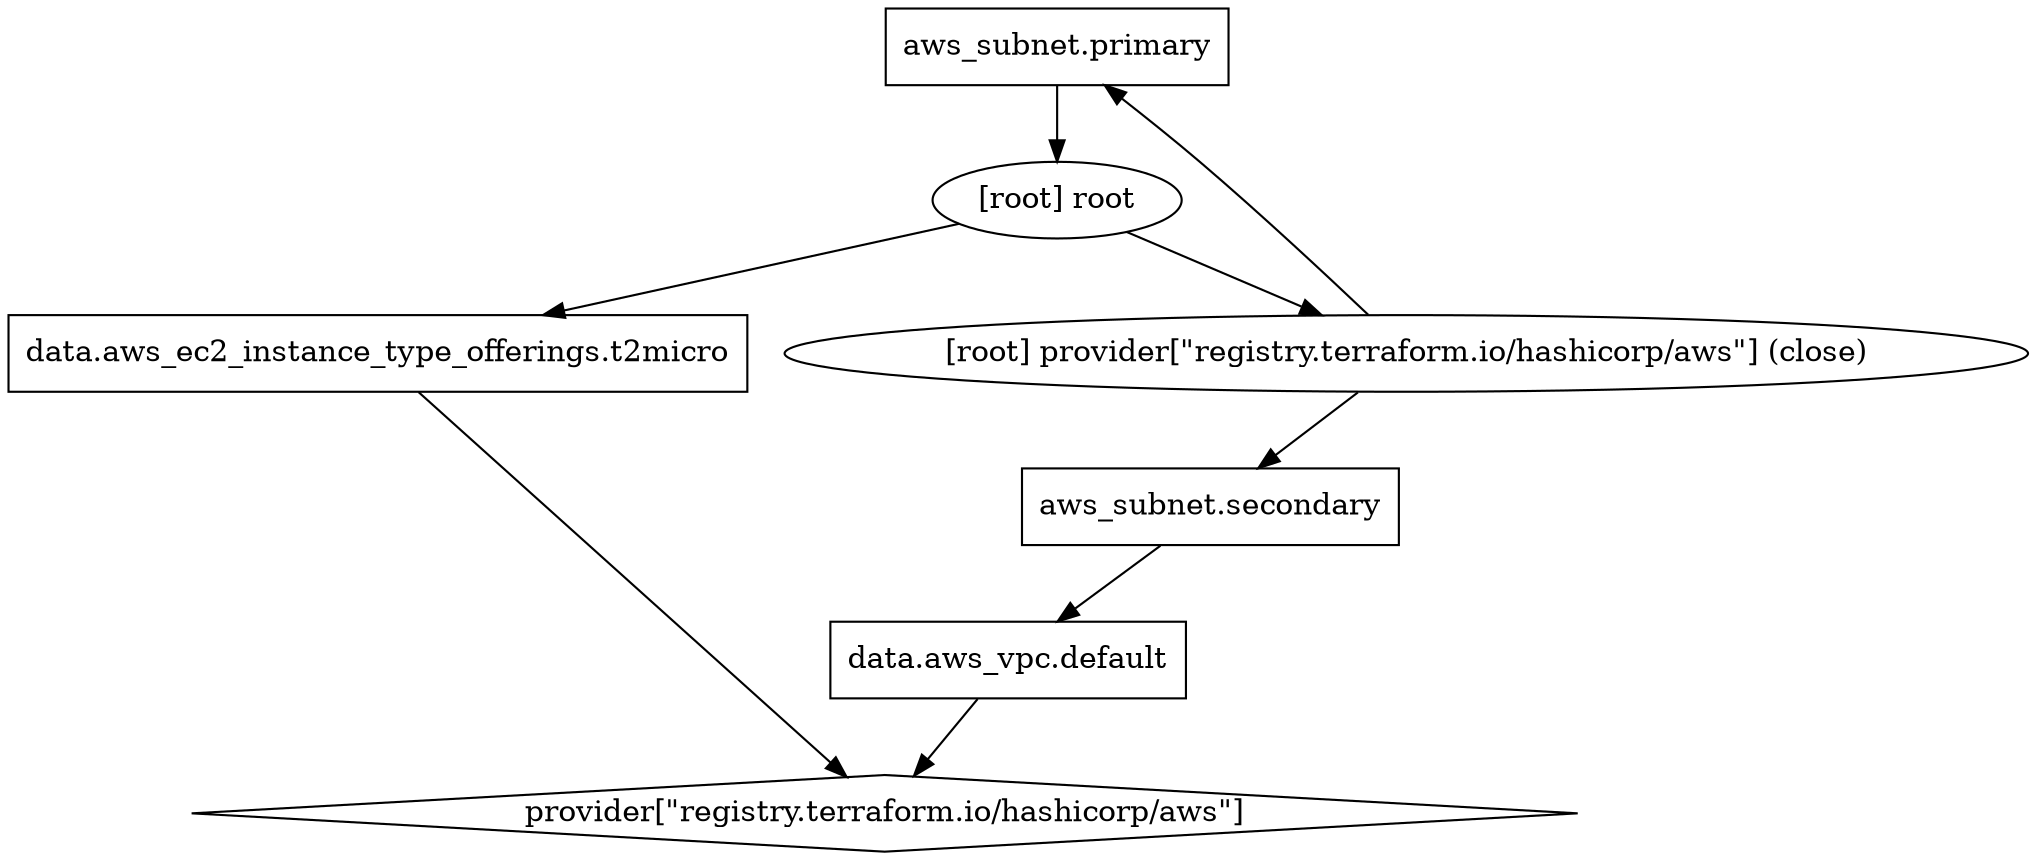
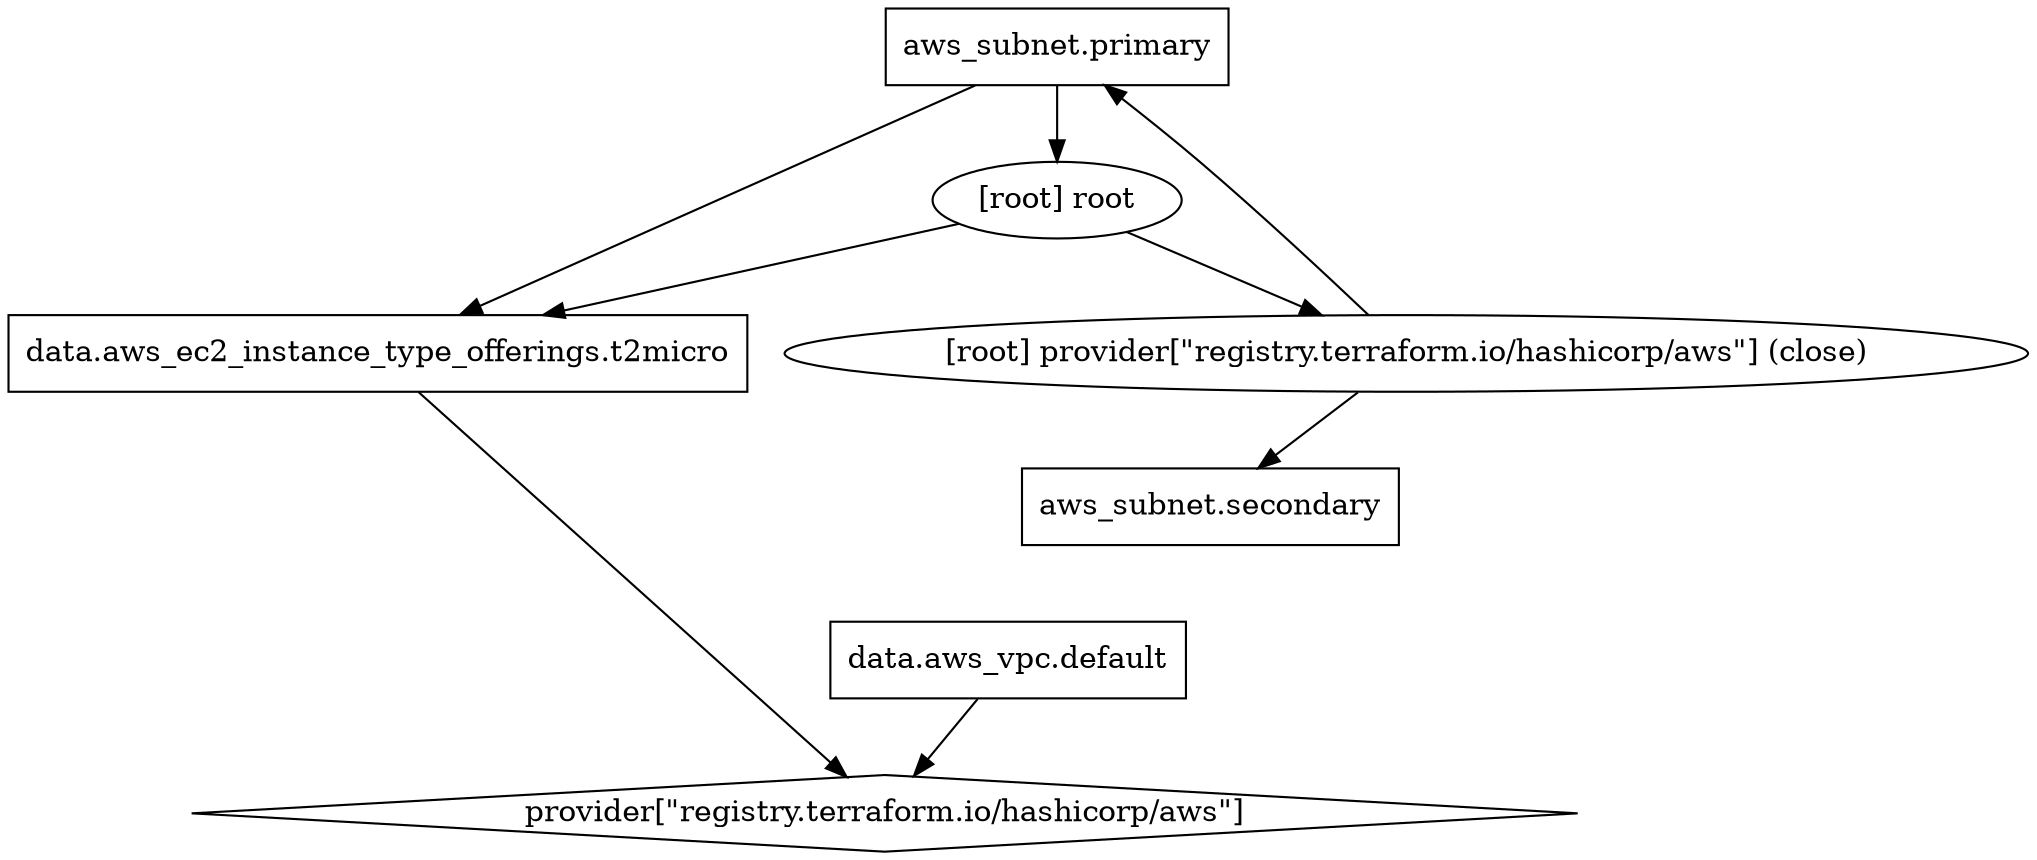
none -> (728, 196)
(1118, 577) -> none
